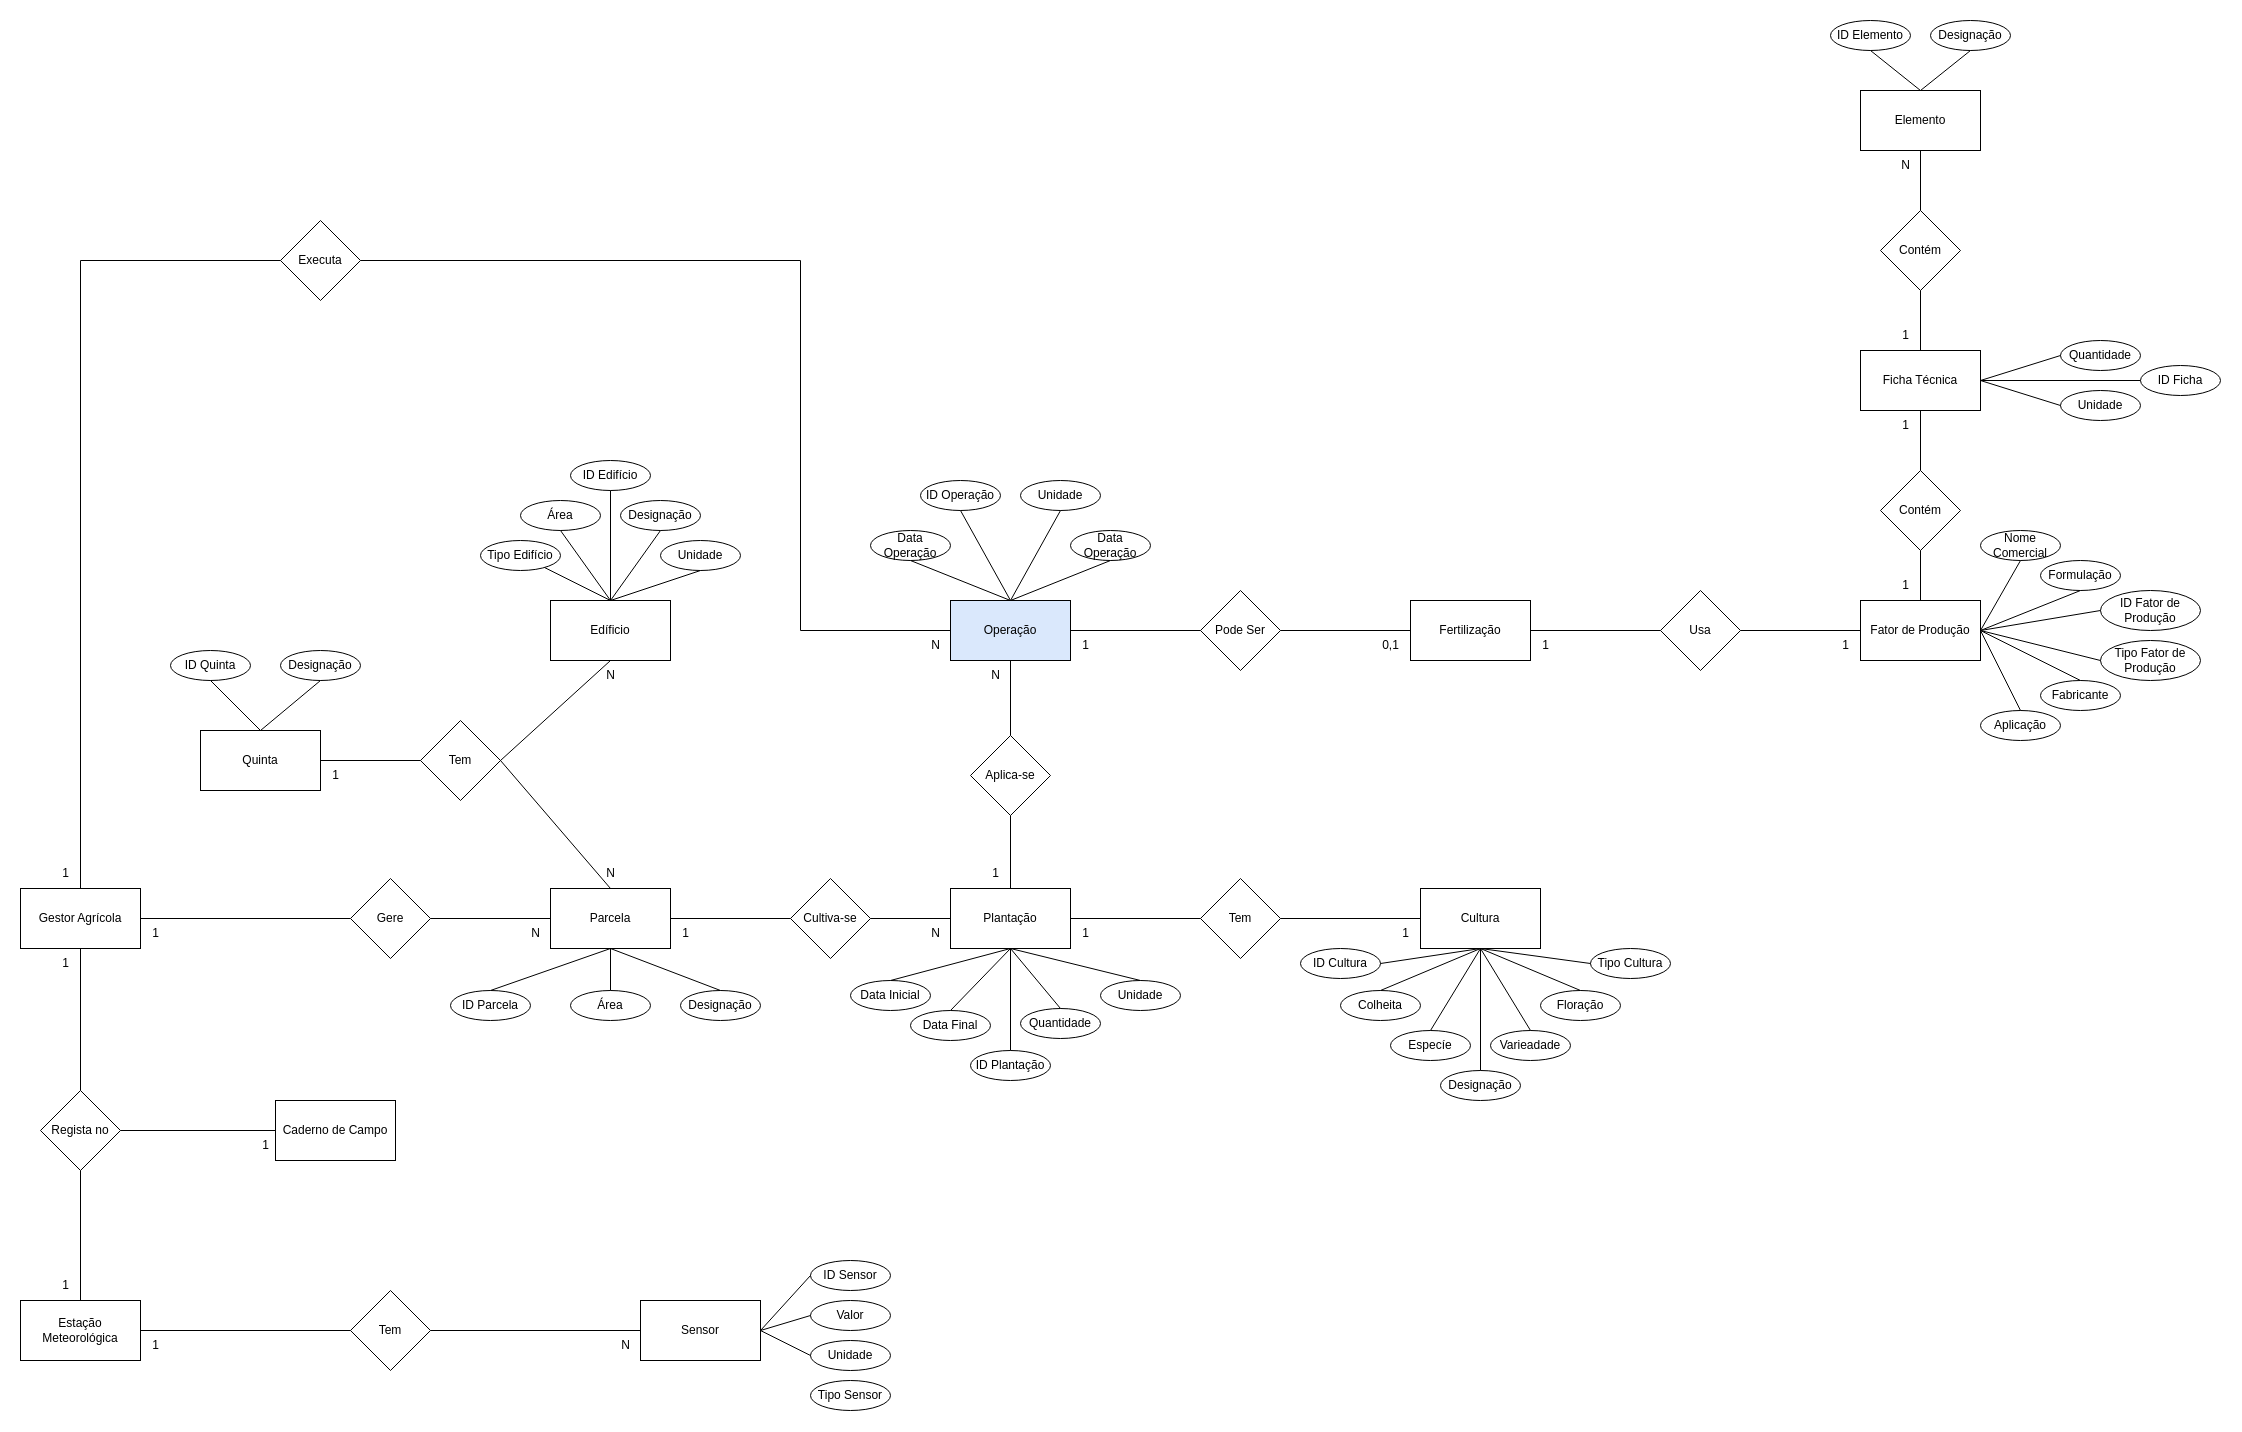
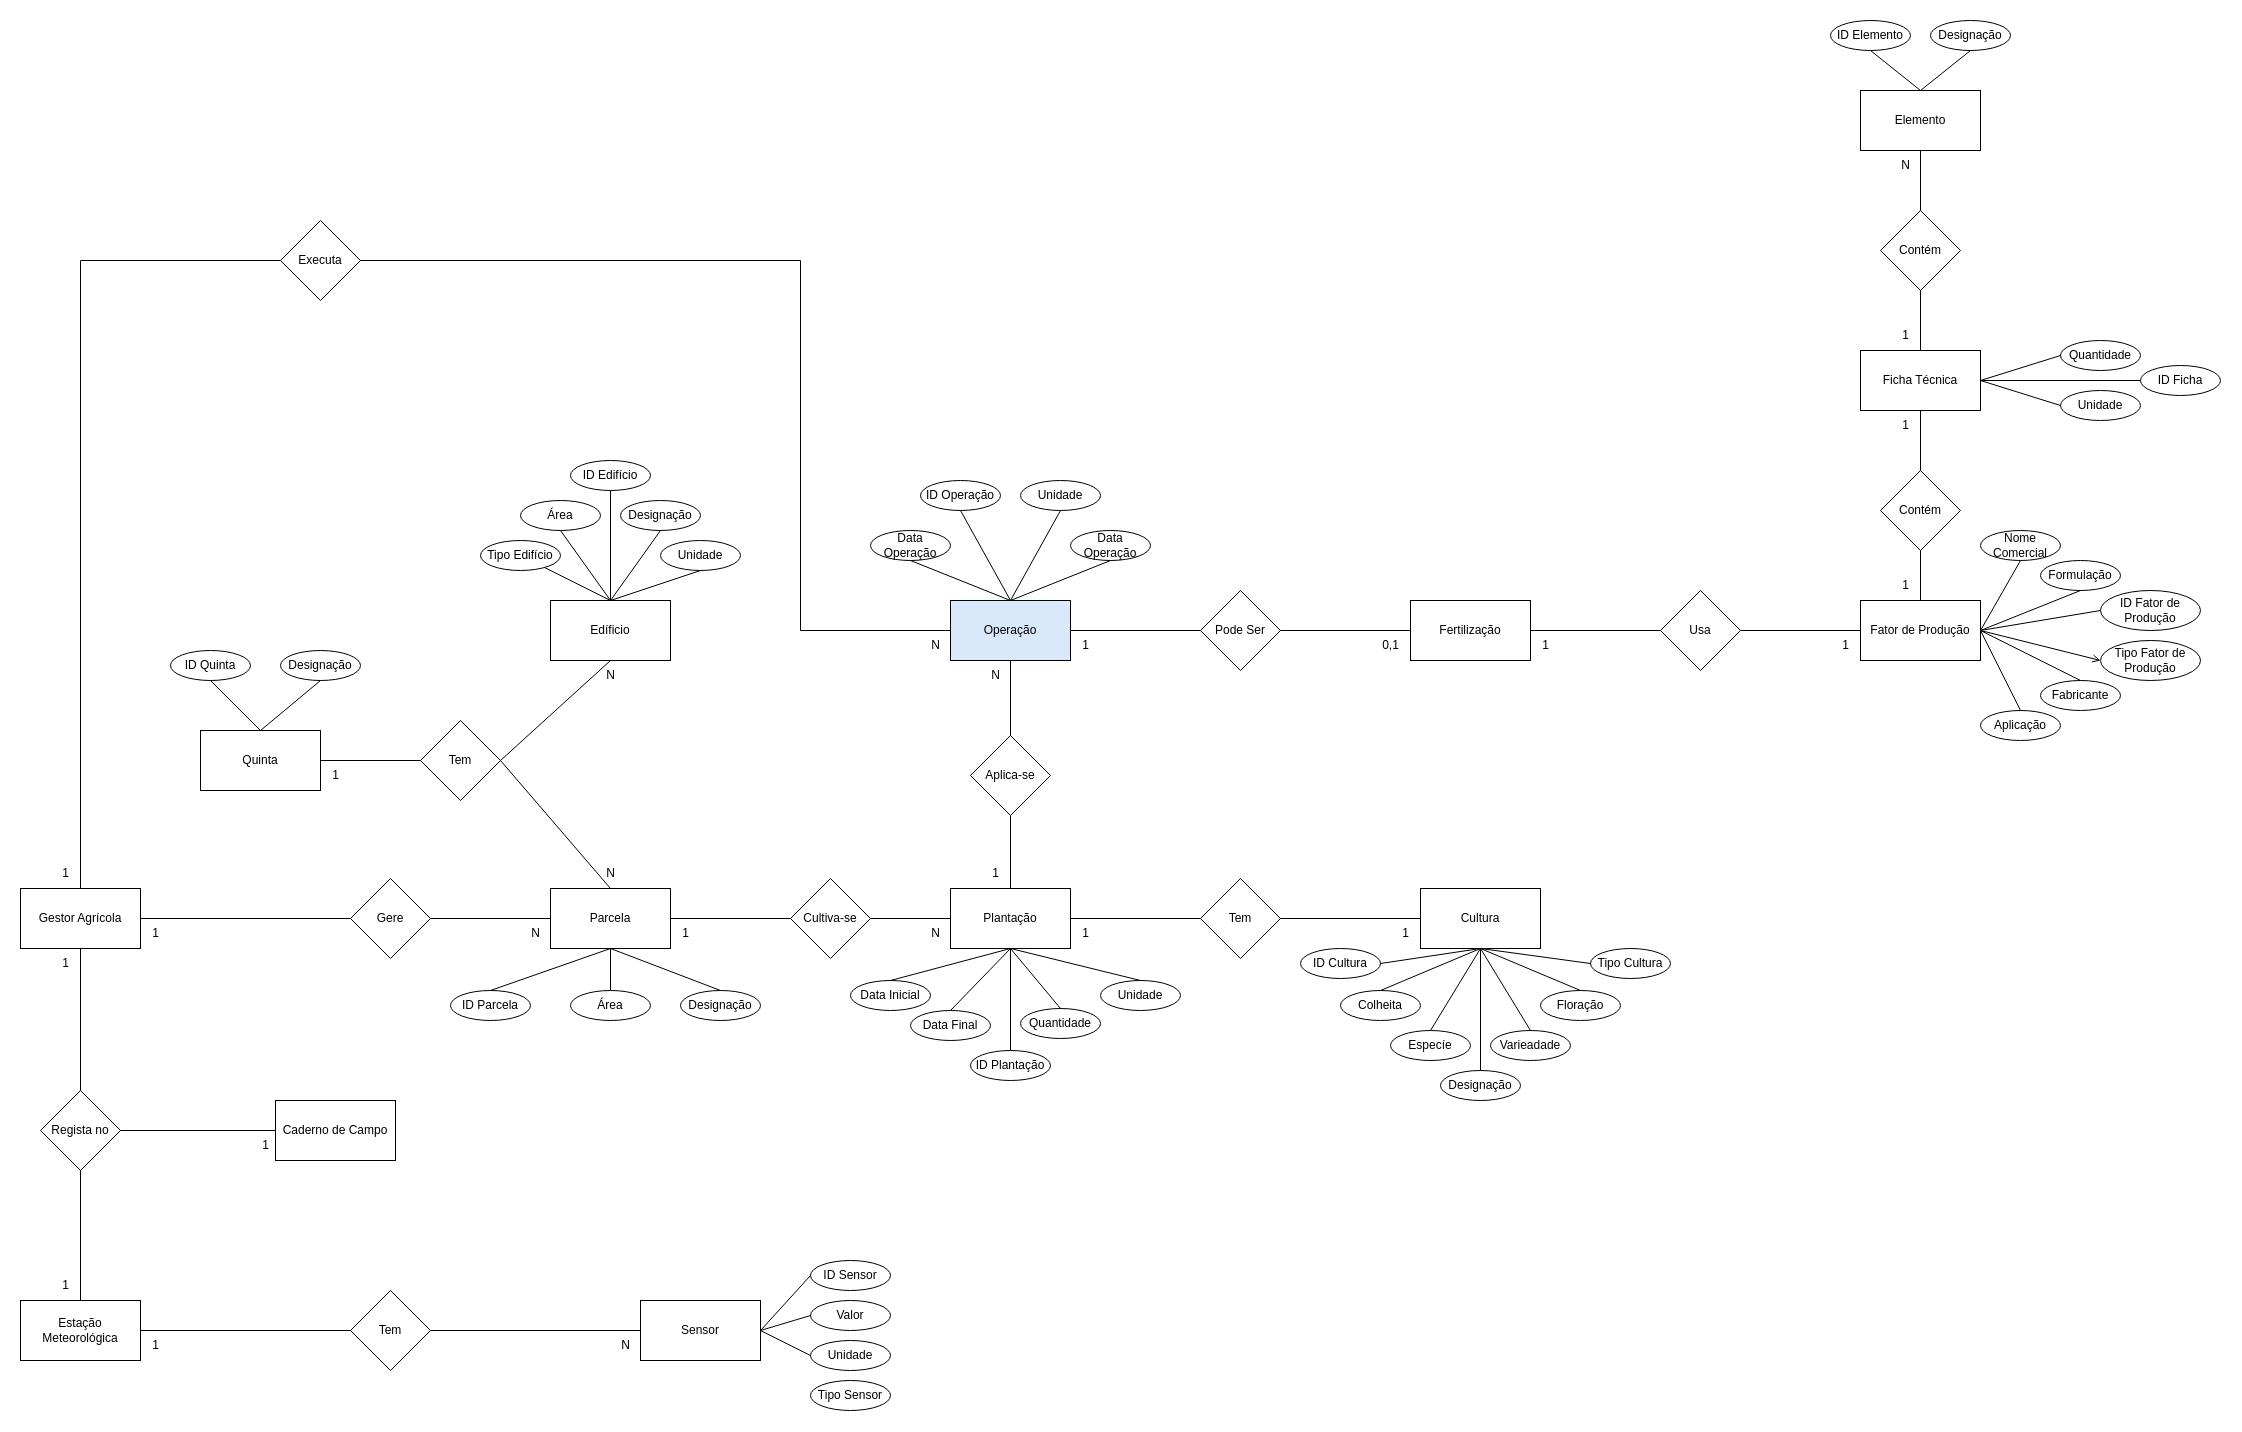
(2095, 659) -> (2094, 659)
